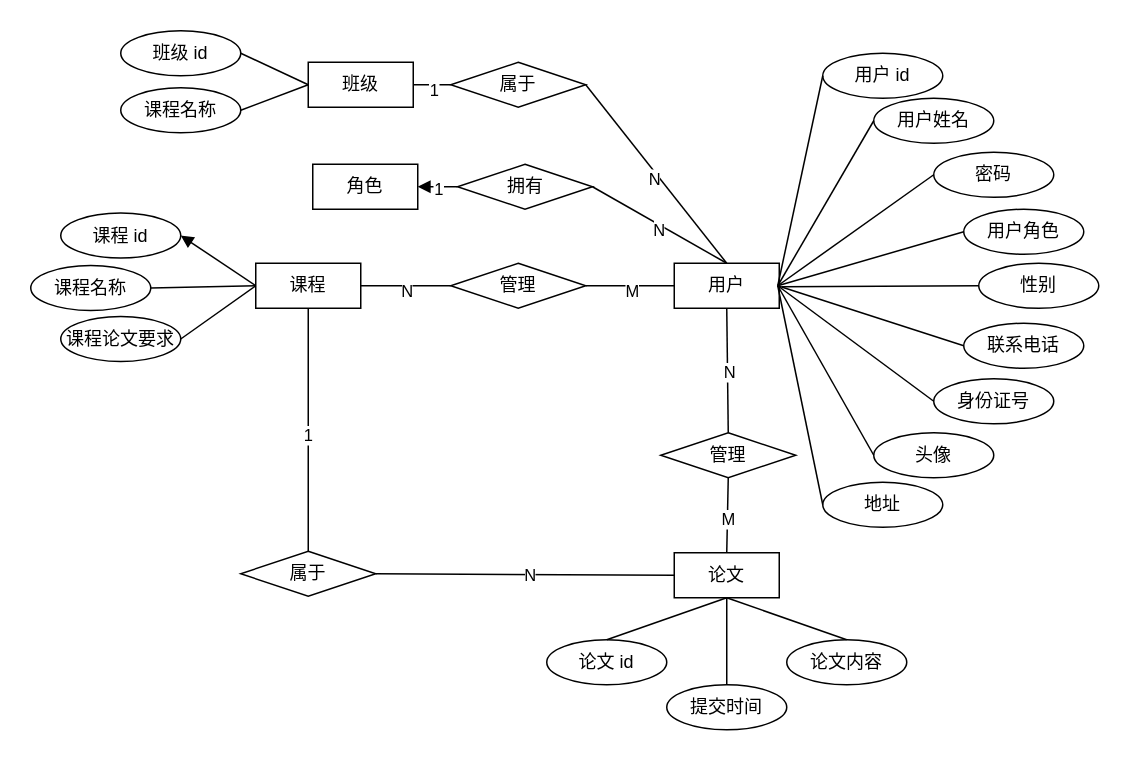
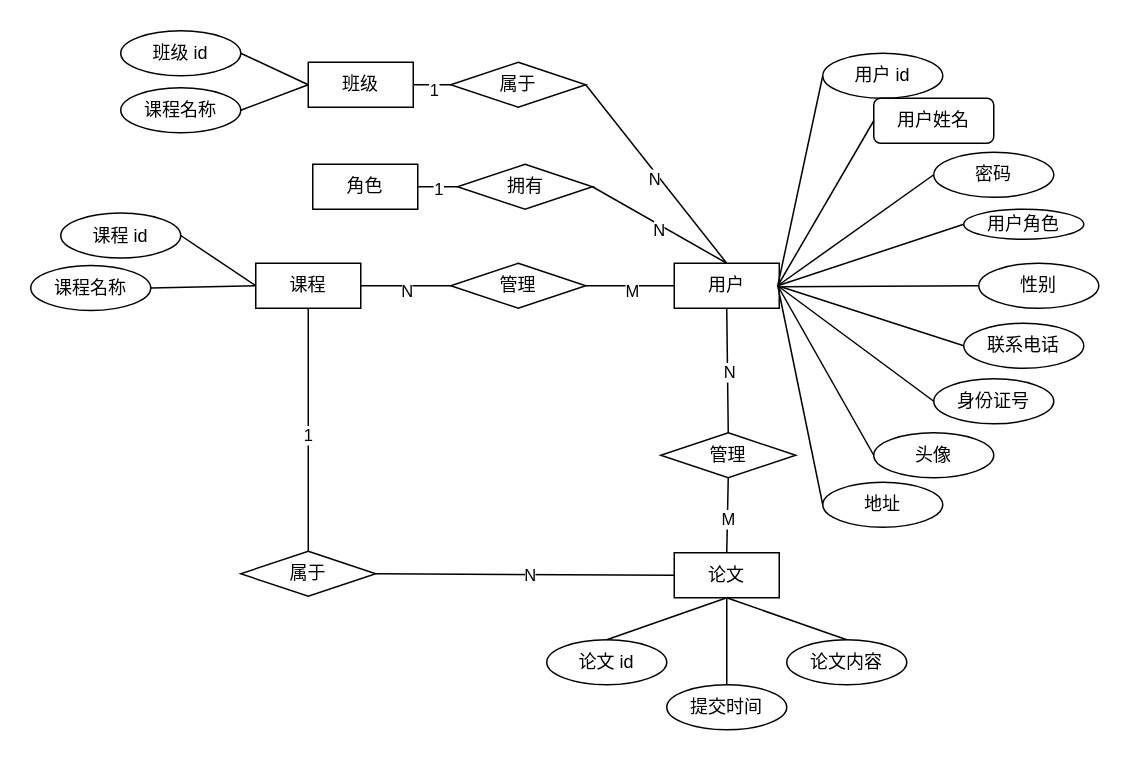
(934, 121) -> (934, 121)
(431, 187) -> (425, 187)
(1024, 232) -> (1024, 224)
(192, 243) -> (187, 239)
(218, 313) -> none
(121, 339) -> none
